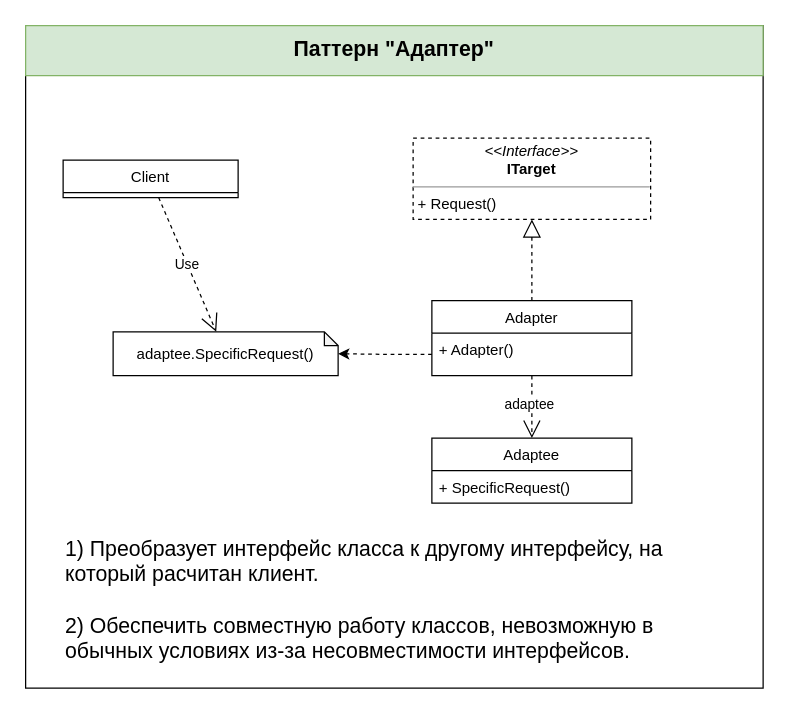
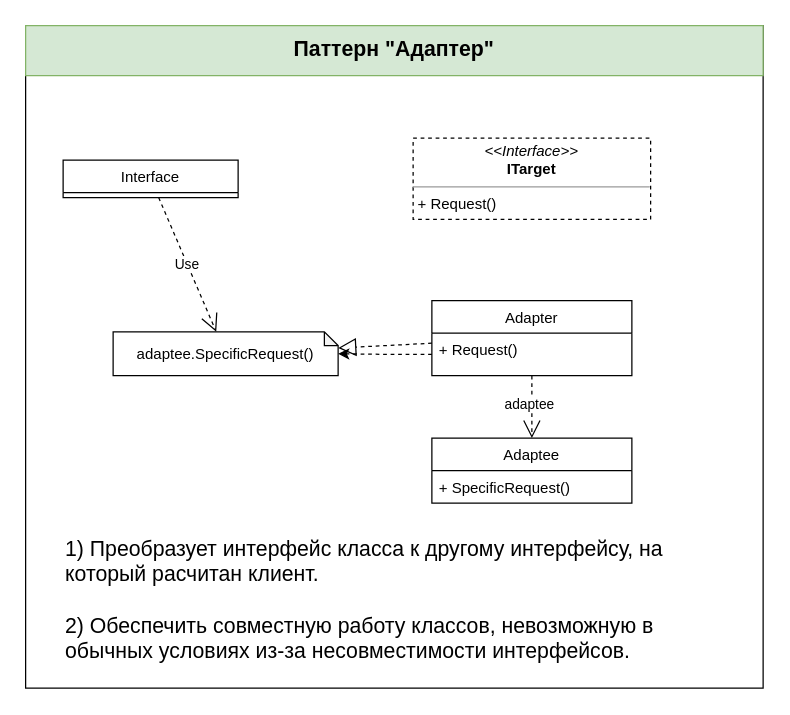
(150, 177) -> (150, 177)
(532, 267) -> (394, 345)
(483, 350) -> (483, 350)
